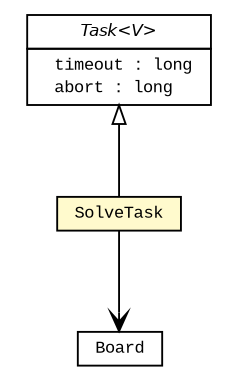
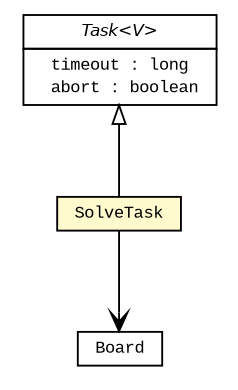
(109, 87) -> (120, 87)
